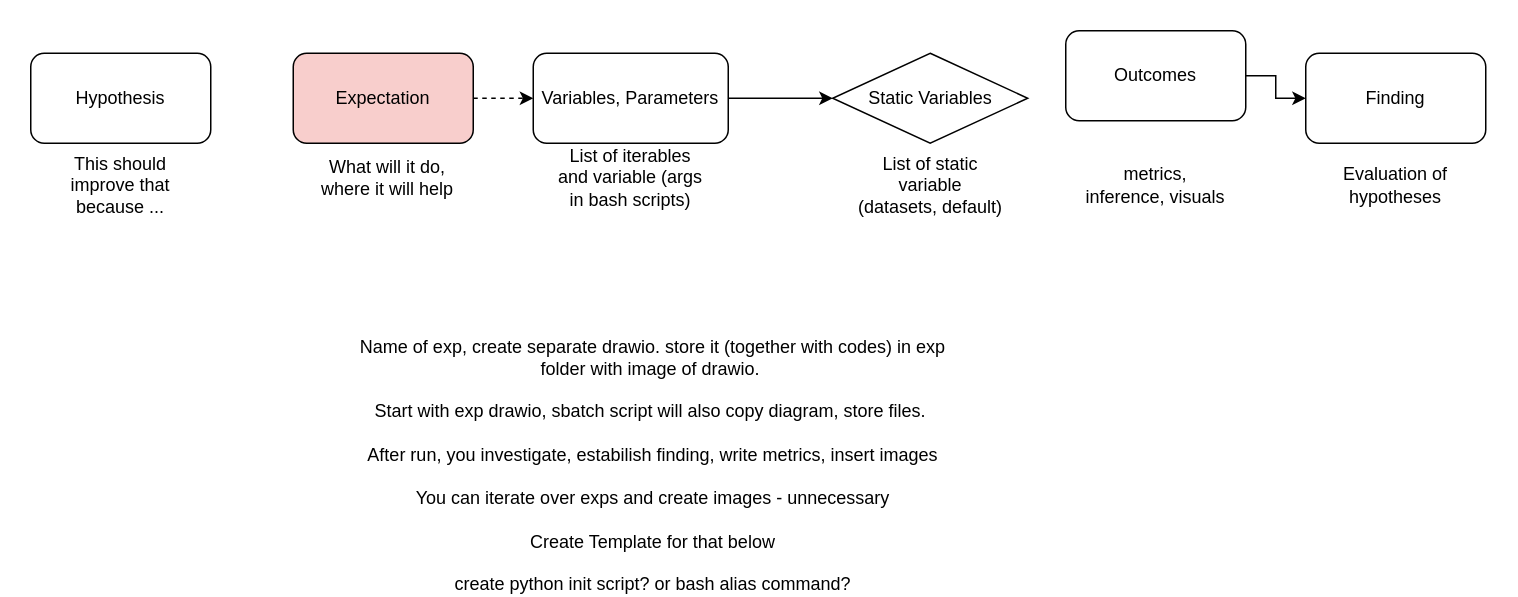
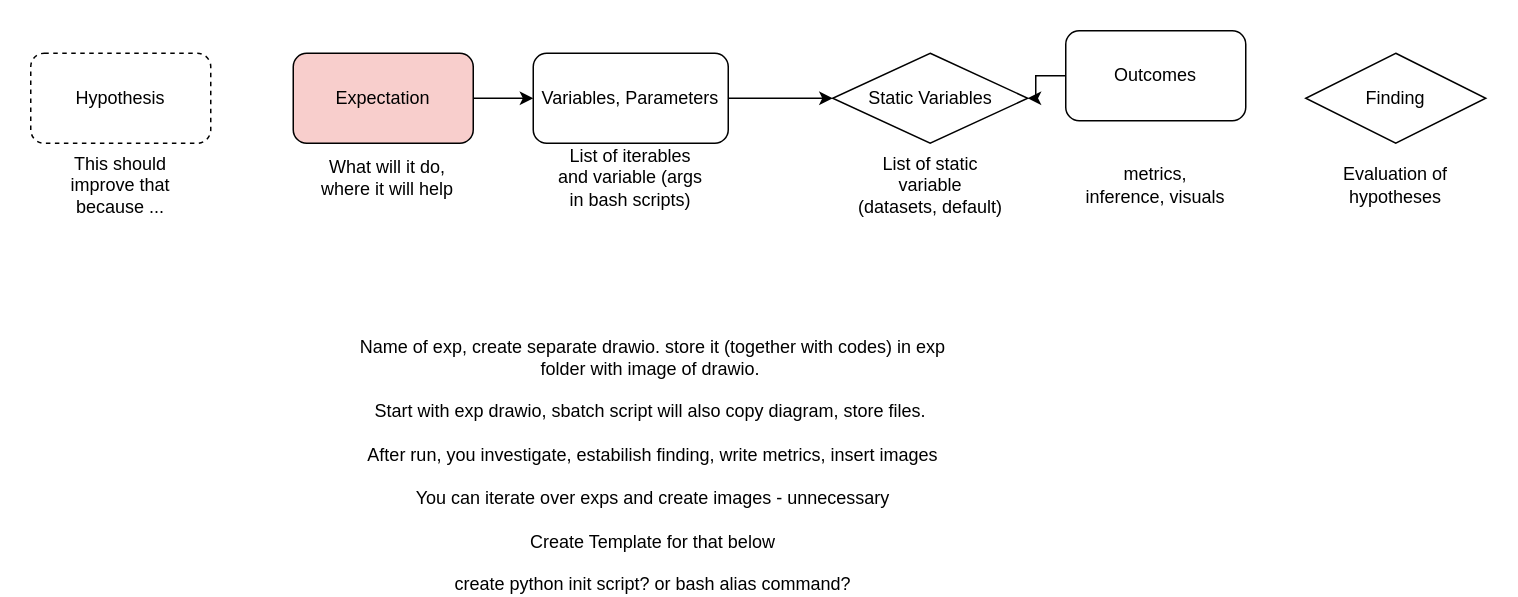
(1276, 82) -> (1040, 76)
(121, 98) -> (121, 98)
(497, 98) -> (497, 98)
(1396, 98) -> (1396, 98)
